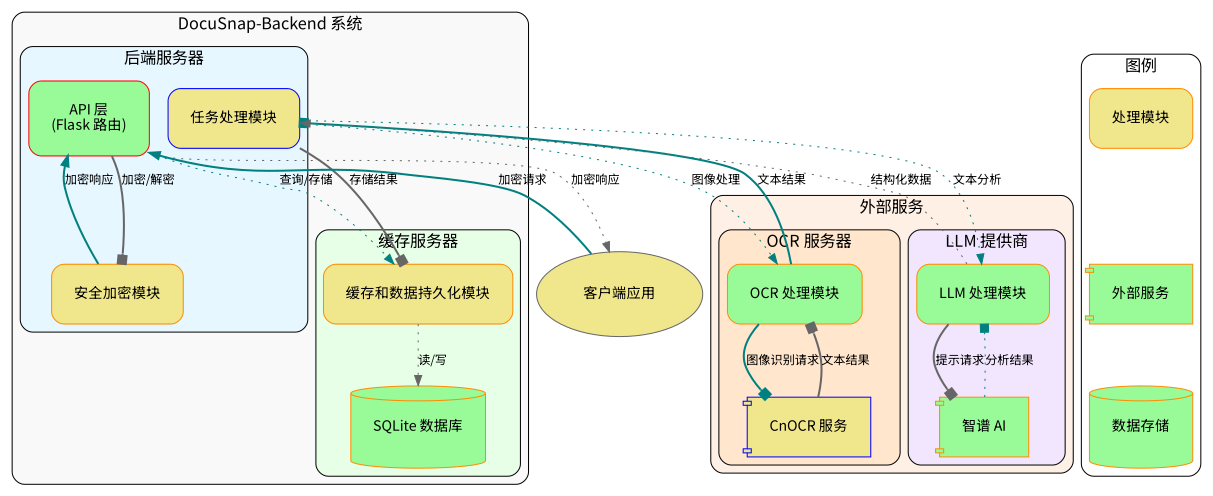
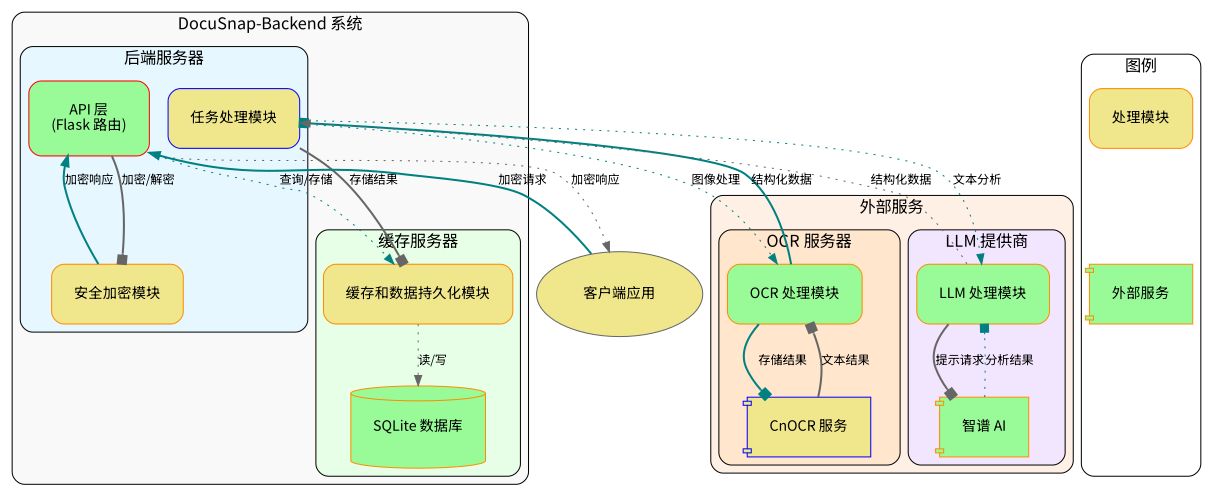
(782, 181) -> (782, 181)
(783, 361) -> (783, 361)
(1141, 427) -> none
